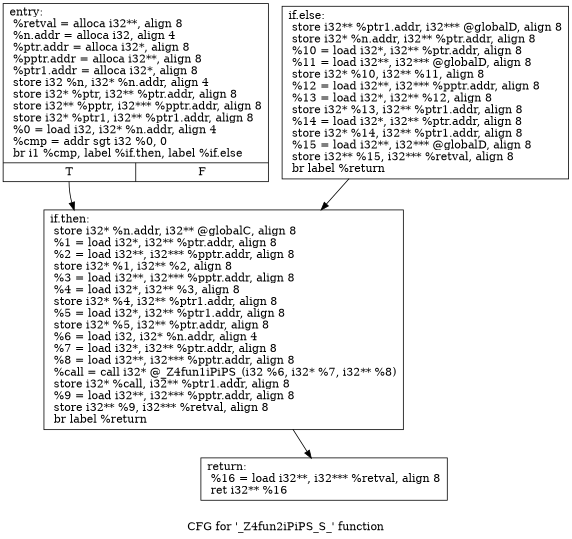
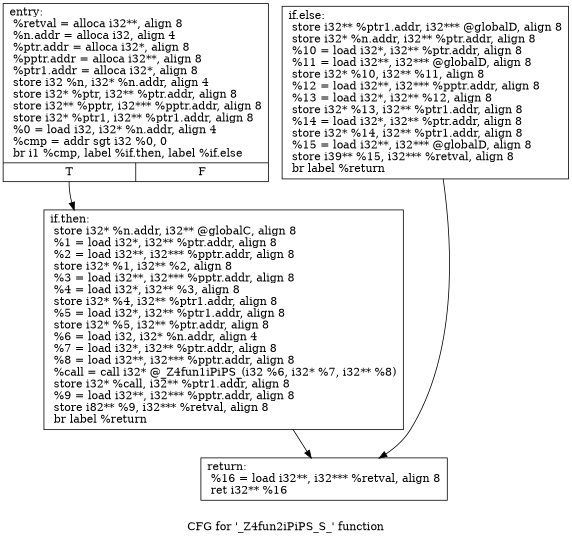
(401, 157) -> (401, 157)
(338, 191) -> (445, 325)
(160, 408) -> (160, 408)
